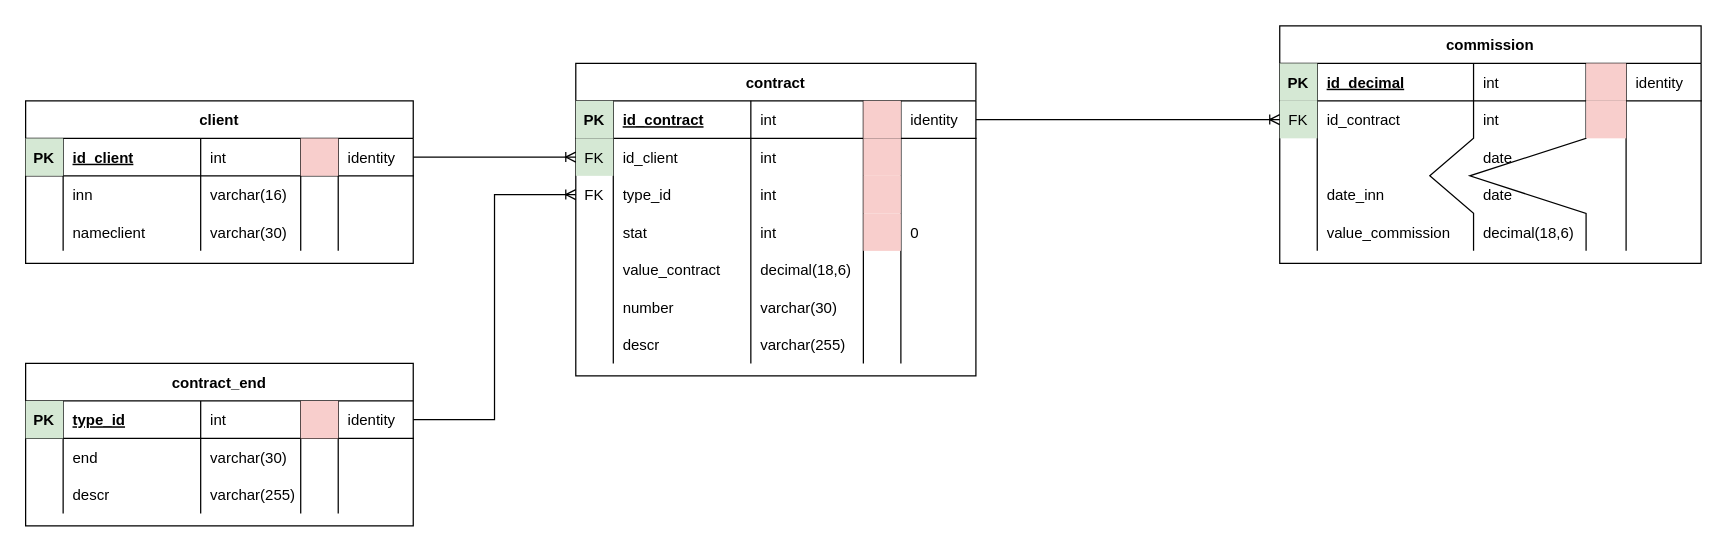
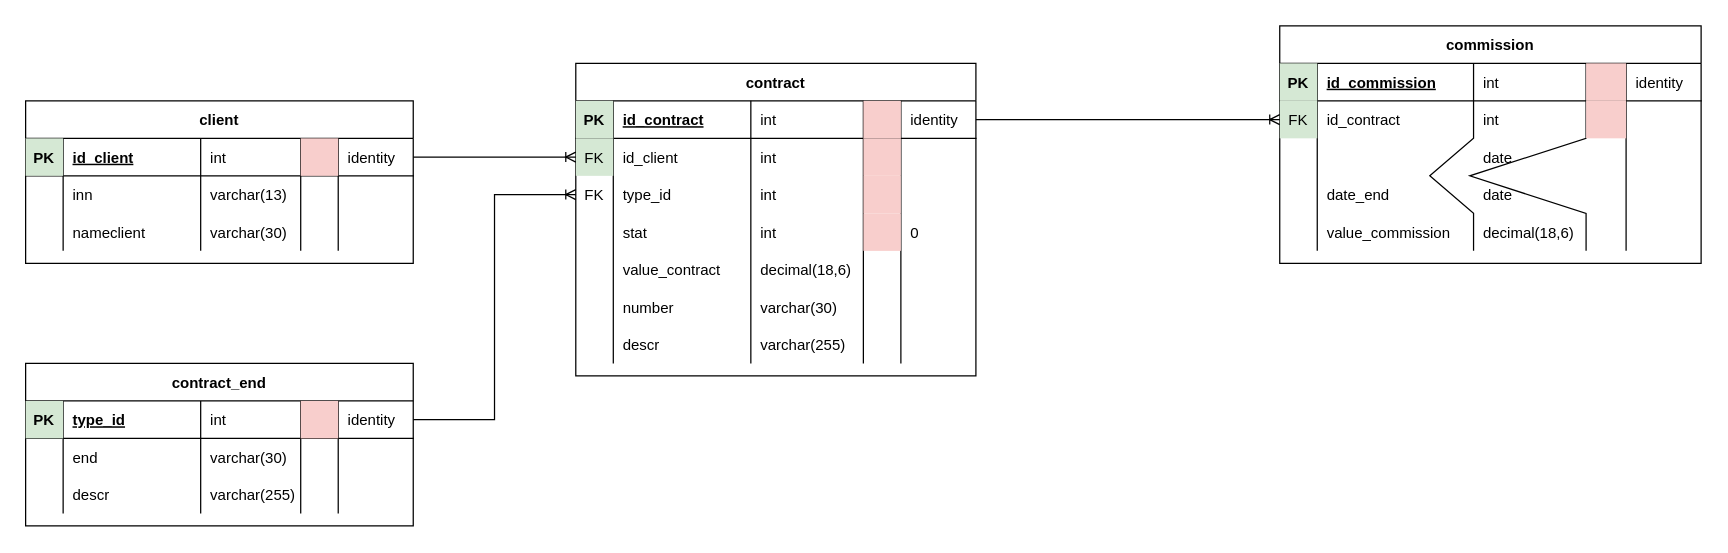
(1362, 83) -> (1375, 83)
(256, 195) -> (256, 195)
(1358, 195) -> (1360, 195)
